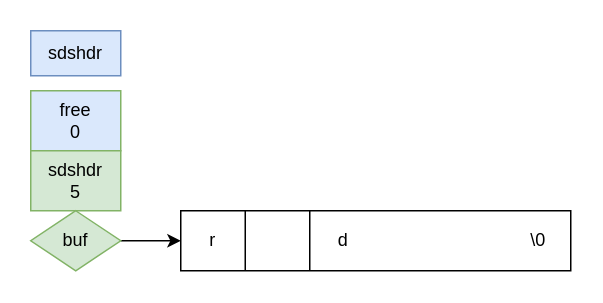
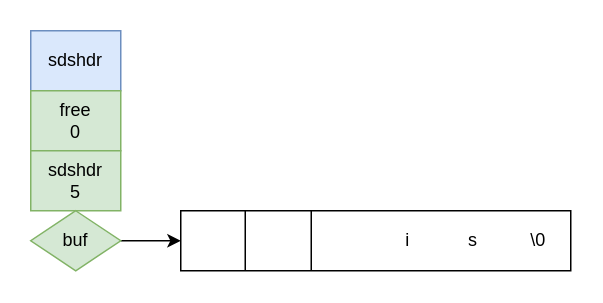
(76, 53) -> (76, 61)
(76, 121) -> (76, 121)
(213, 241) -> none
(344, 241) -> none
none -> (408, 241)
none -> (473, 241)
